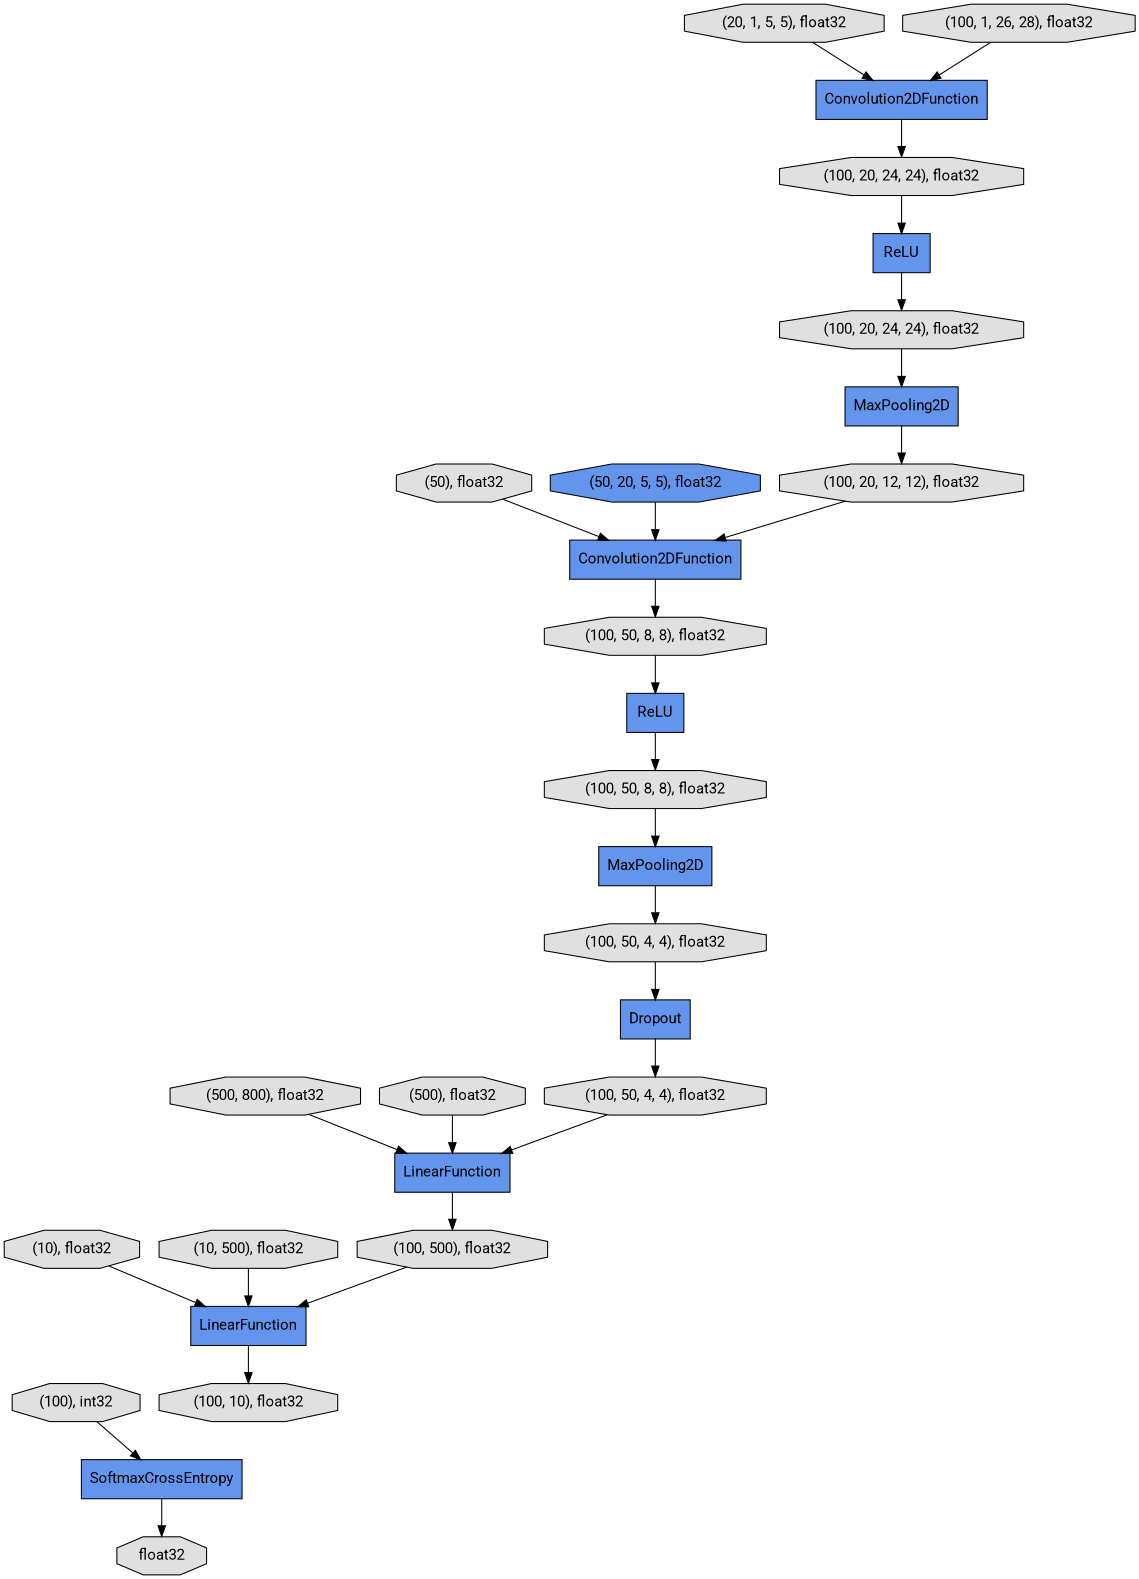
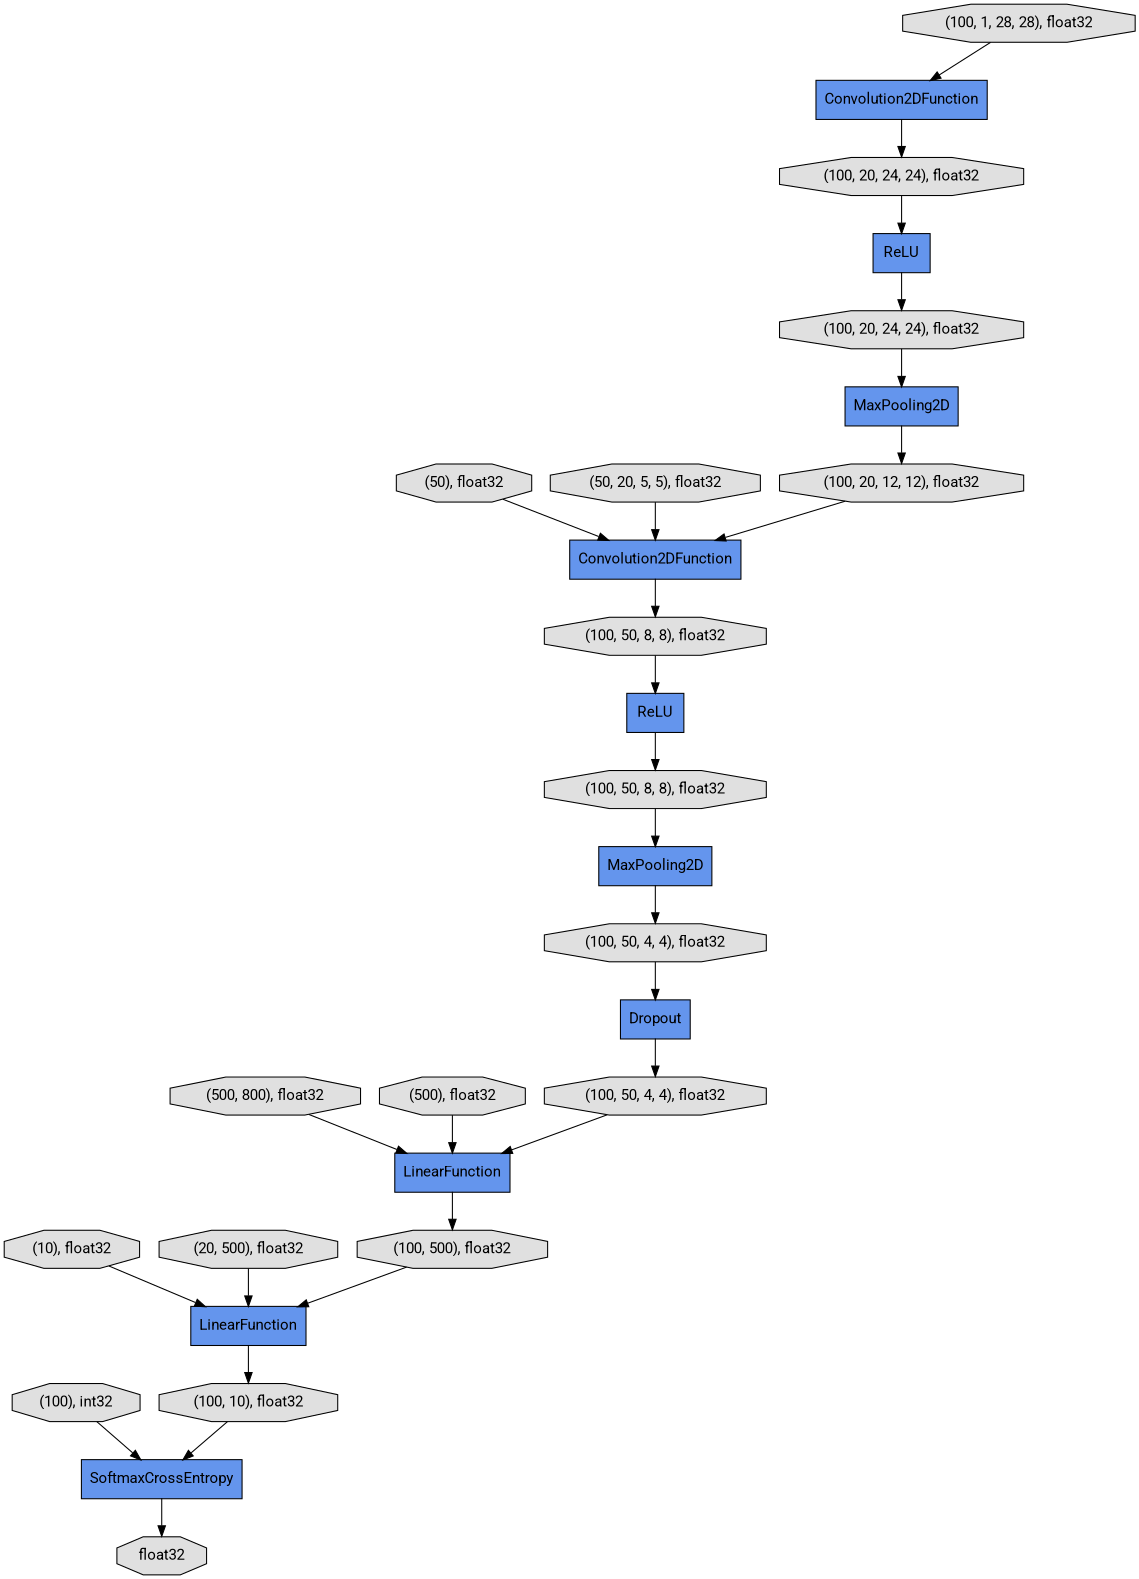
(784, 23) -> none
(1019, 23) -> (1019, 23)
(655, 483) -> (655, 483)
(248, 1249) -> (248, 1249)
none -> (209, 1437)
